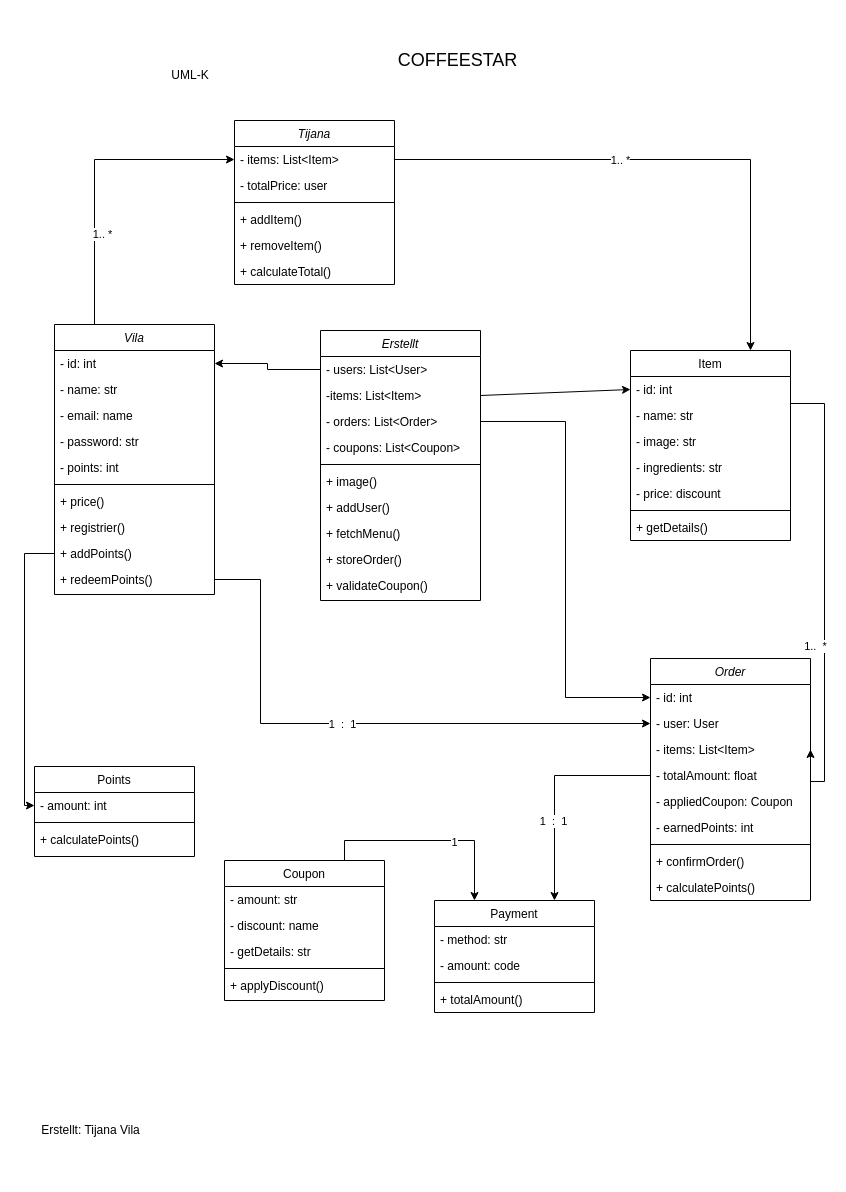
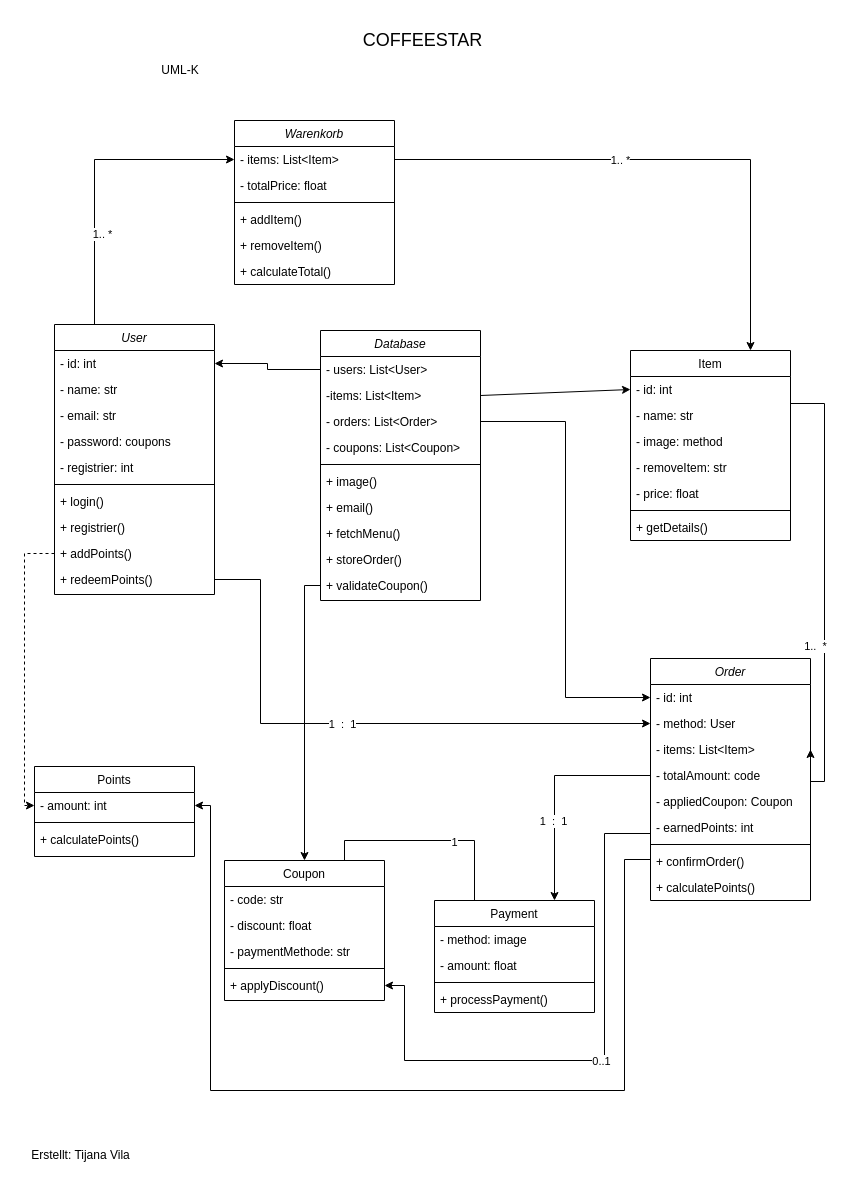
(458, 61) -> (423, 41)
(191, 76) -> (181, 71)
(314, 134) -> (314, 134)
(293, 186) -> (294, 186)
(134, 338) -> (134, 338)
(400, 344) -> (400, 344)
(96, 416) -> (93, 416)
(106, 442) -> (119, 442)
(670, 442) -> (680, 442)
(96, 468) -> (108, 468)
(689, 468) -> (688, 468)
(685, 494) -> (675, 494)
(87, 502) -> (86, 502)
(361, 508) -> (352, 508)
(25, 666) -> (25, 666)
none -> (305, 713)
(692, 724) -> (698, 724)
(715, 776) -> (714, 776)
(475, 892) -> (475, 895)
(269, 900) -> (262, 900)
(278, 926) -> (279, 926)
(479, 940) -> (484, 940)
(279, 952) -> (296, 952)
(482, 966) -> (484, 966)
(487, 1000) -> (499, 1000)
none -> (597, 1061)
none -> (399, 1091)
(91, 1131) -> (81, 1156)
